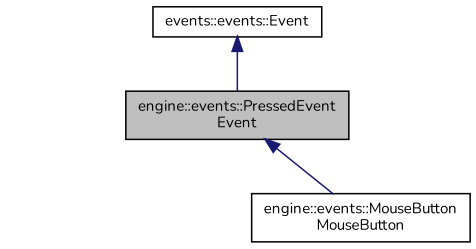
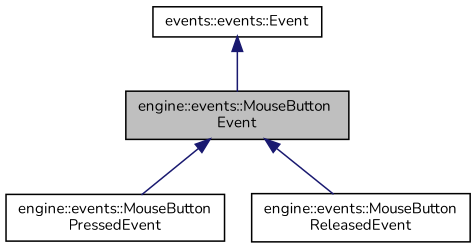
(237, 115) -> (237, 115)
none -> (115, 218)
(361, 218) -> (361, 218)
